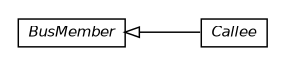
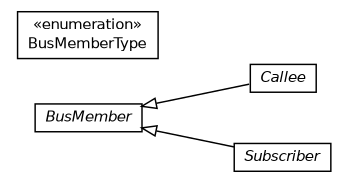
none -> (88, 35)
none -> (283, 157)
